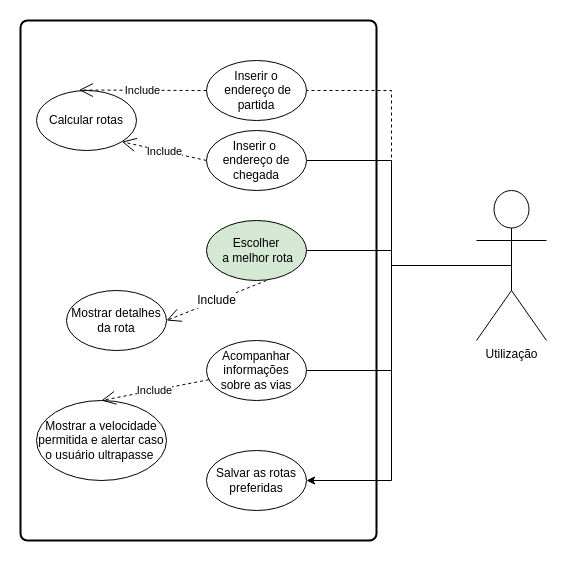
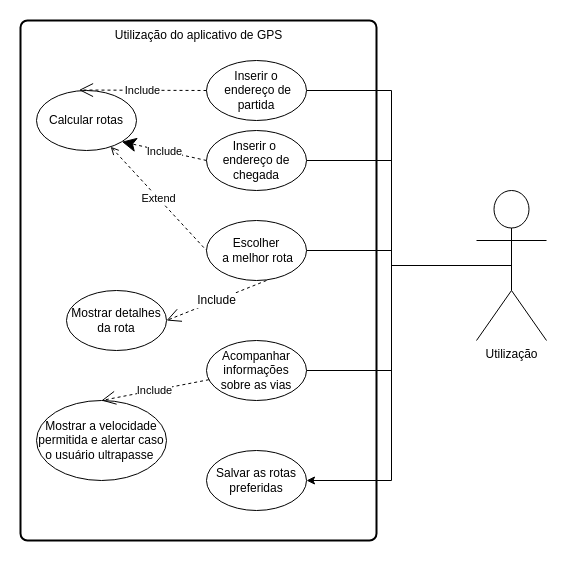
none -> (199, 36)
(384, 91) -> (384, 91)
(130, 144) -> (134, 145)
none -> (158, 198)
(257, 251) -> (257, 251)
